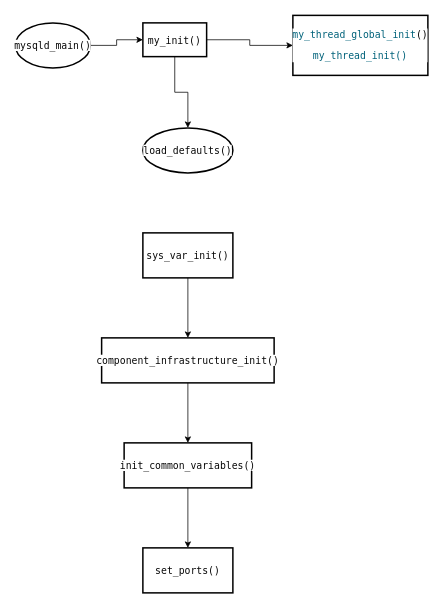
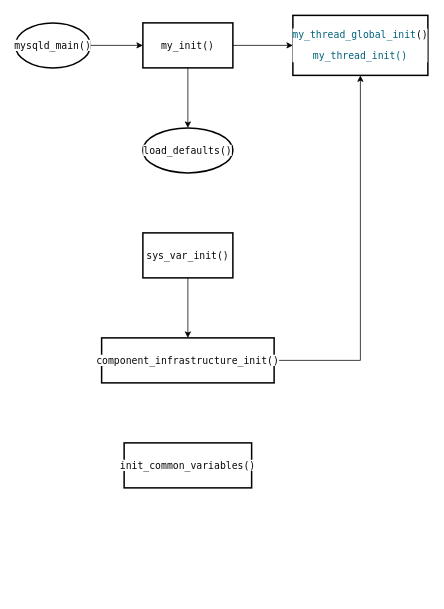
(175, 40) -> (188, 45)
(188, 436) -> (360, 262)
(188, 541) -> none
(188, 570) -> none
